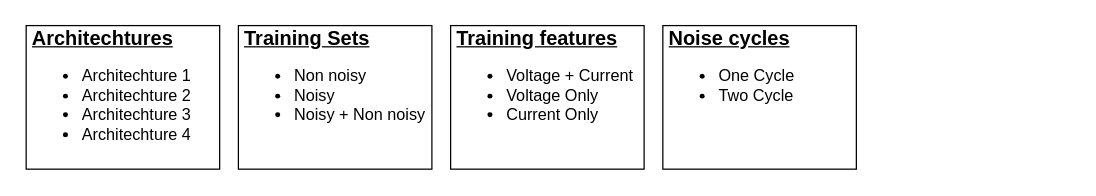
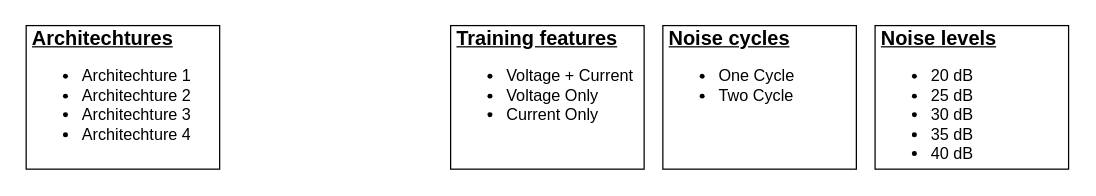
(335, 98) -> none
none -> (973, 98)
